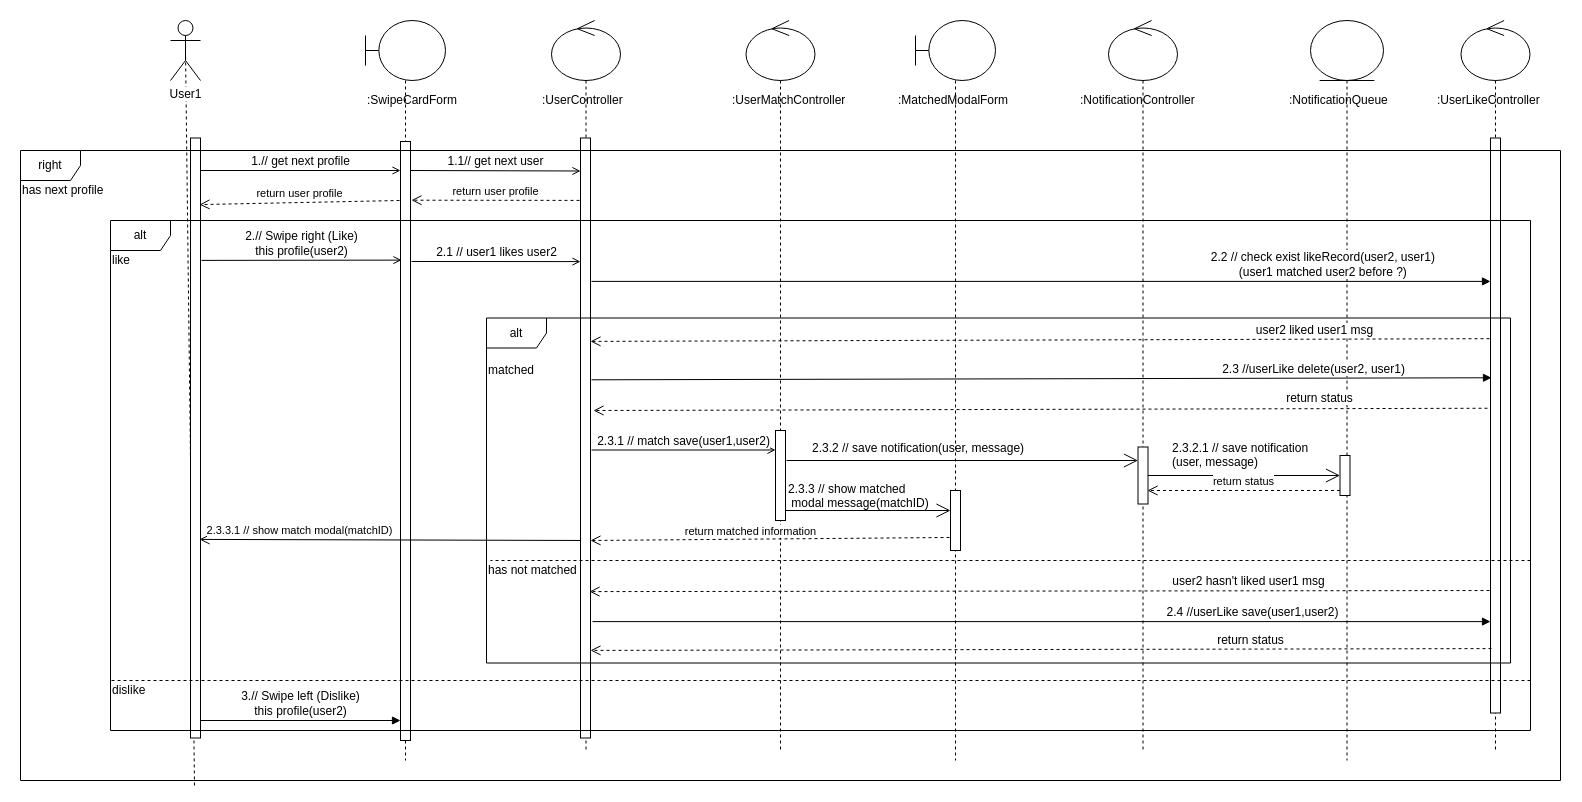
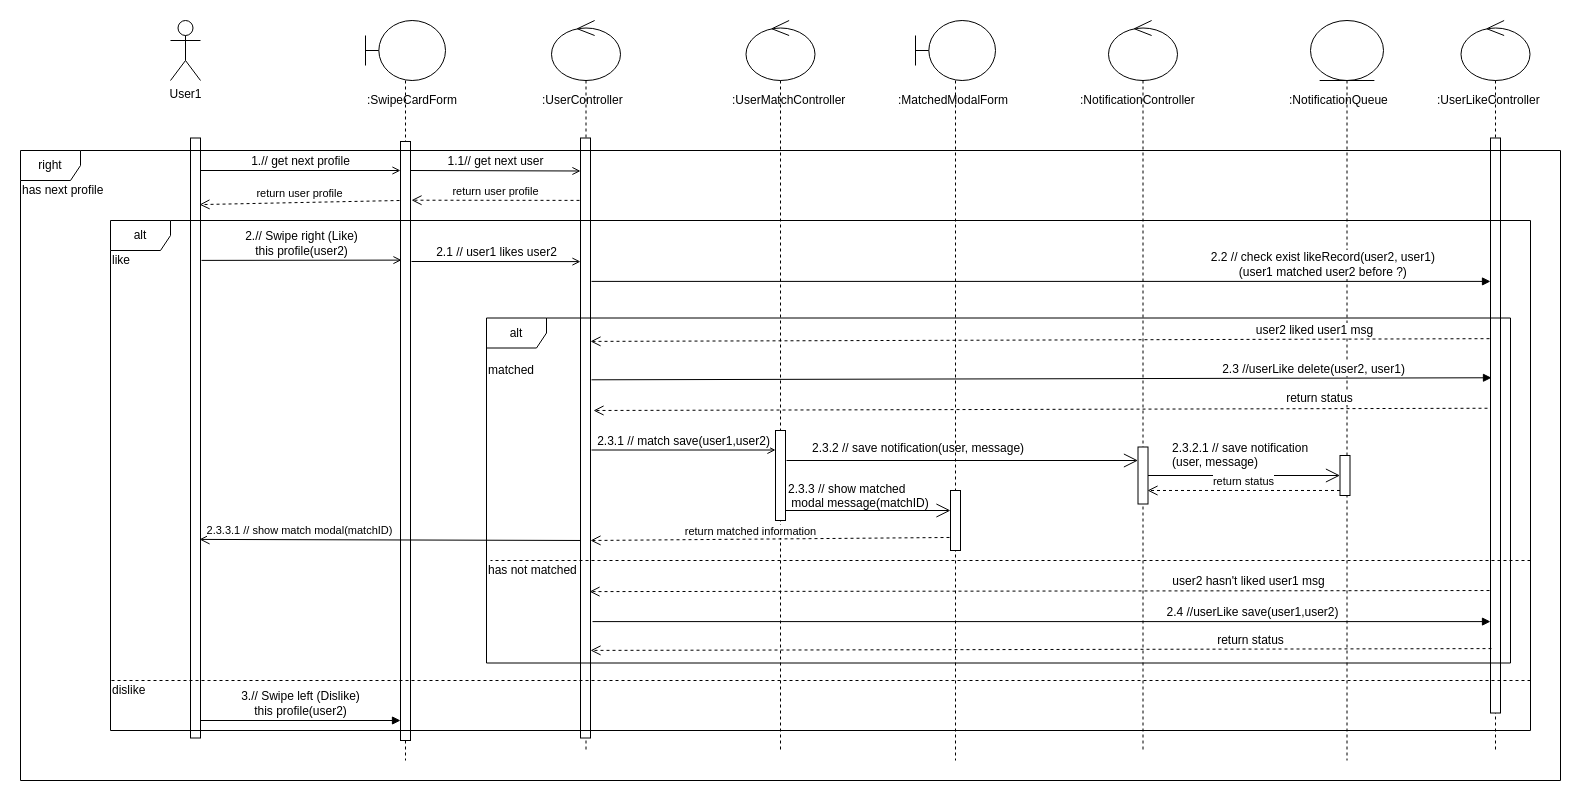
(188, 261) -> none
